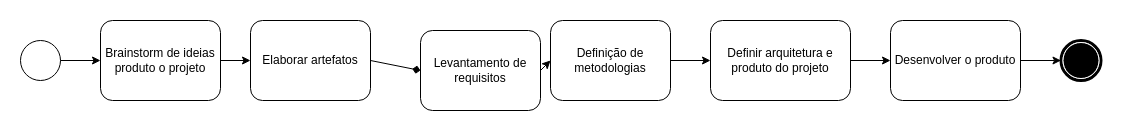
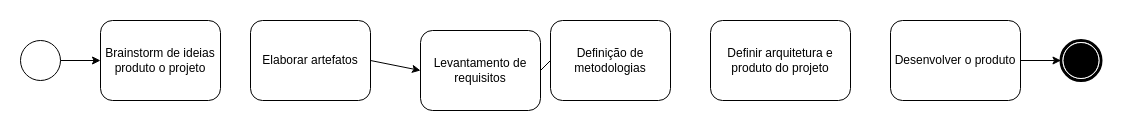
(232, 61) -> none
(687, 61) -> none
(867, 61) -> none
(544, 67) -> (547, 64)
(412, 69) -> (412, 69)
